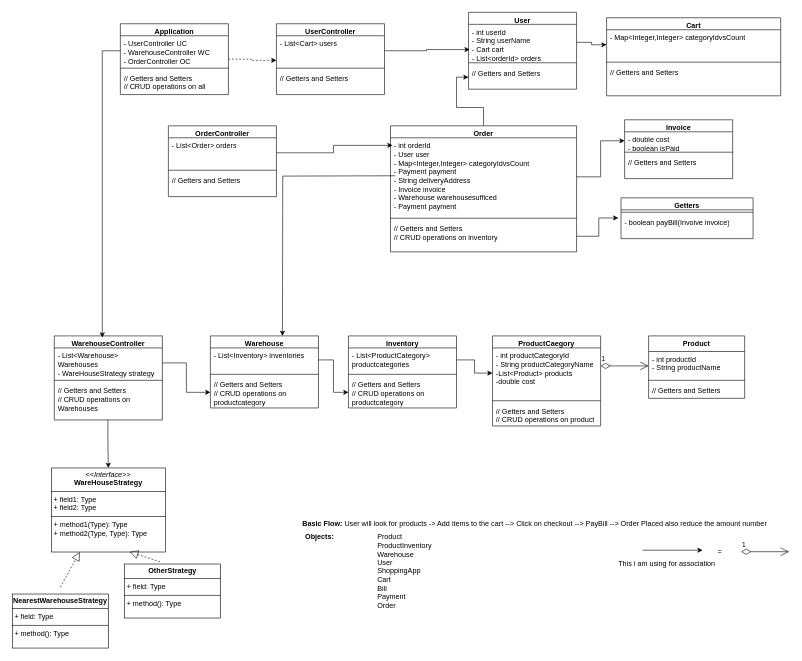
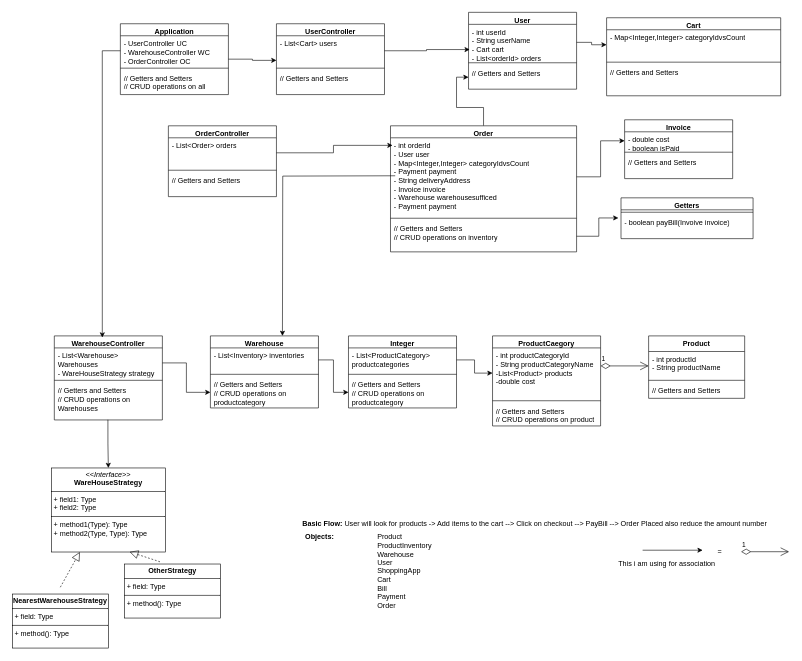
(251, 59) -> (251, 59)
(402, 344) -> (402, 344)
